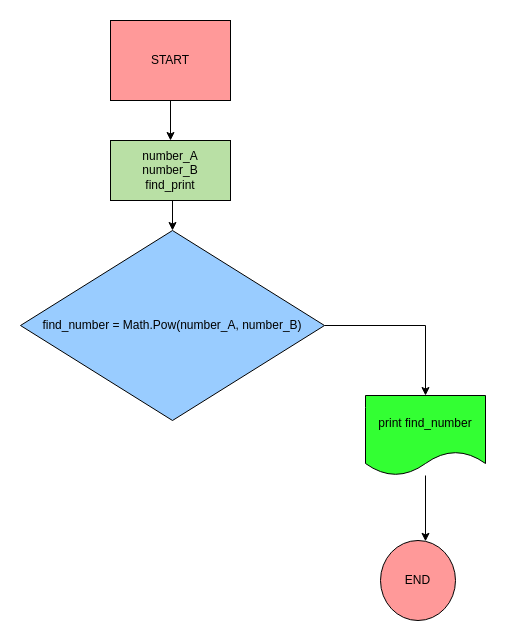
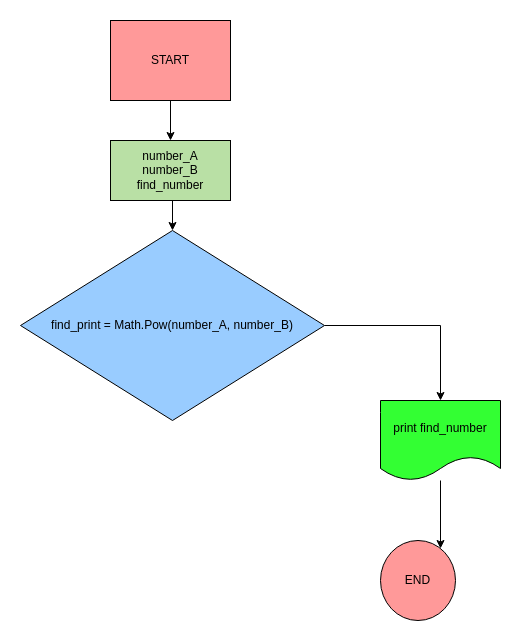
(171, 171) -> (171, 171)
(173, 326) -> (173, 326)
(426, 436) -> (441, 441)
